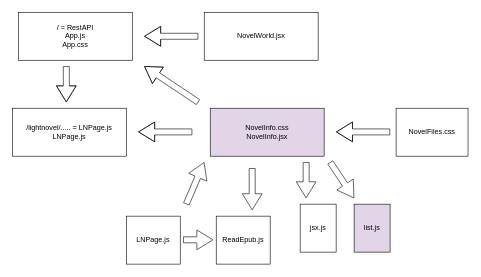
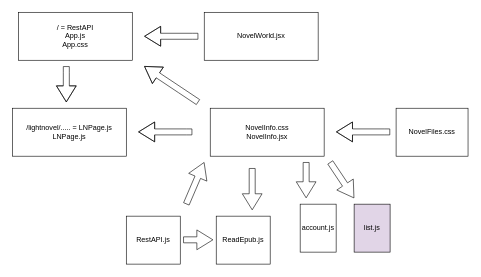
(267, 132) -> (267, 132)
(318, 228) -> (318, 228)
(153, 240) -> (153, 240)
